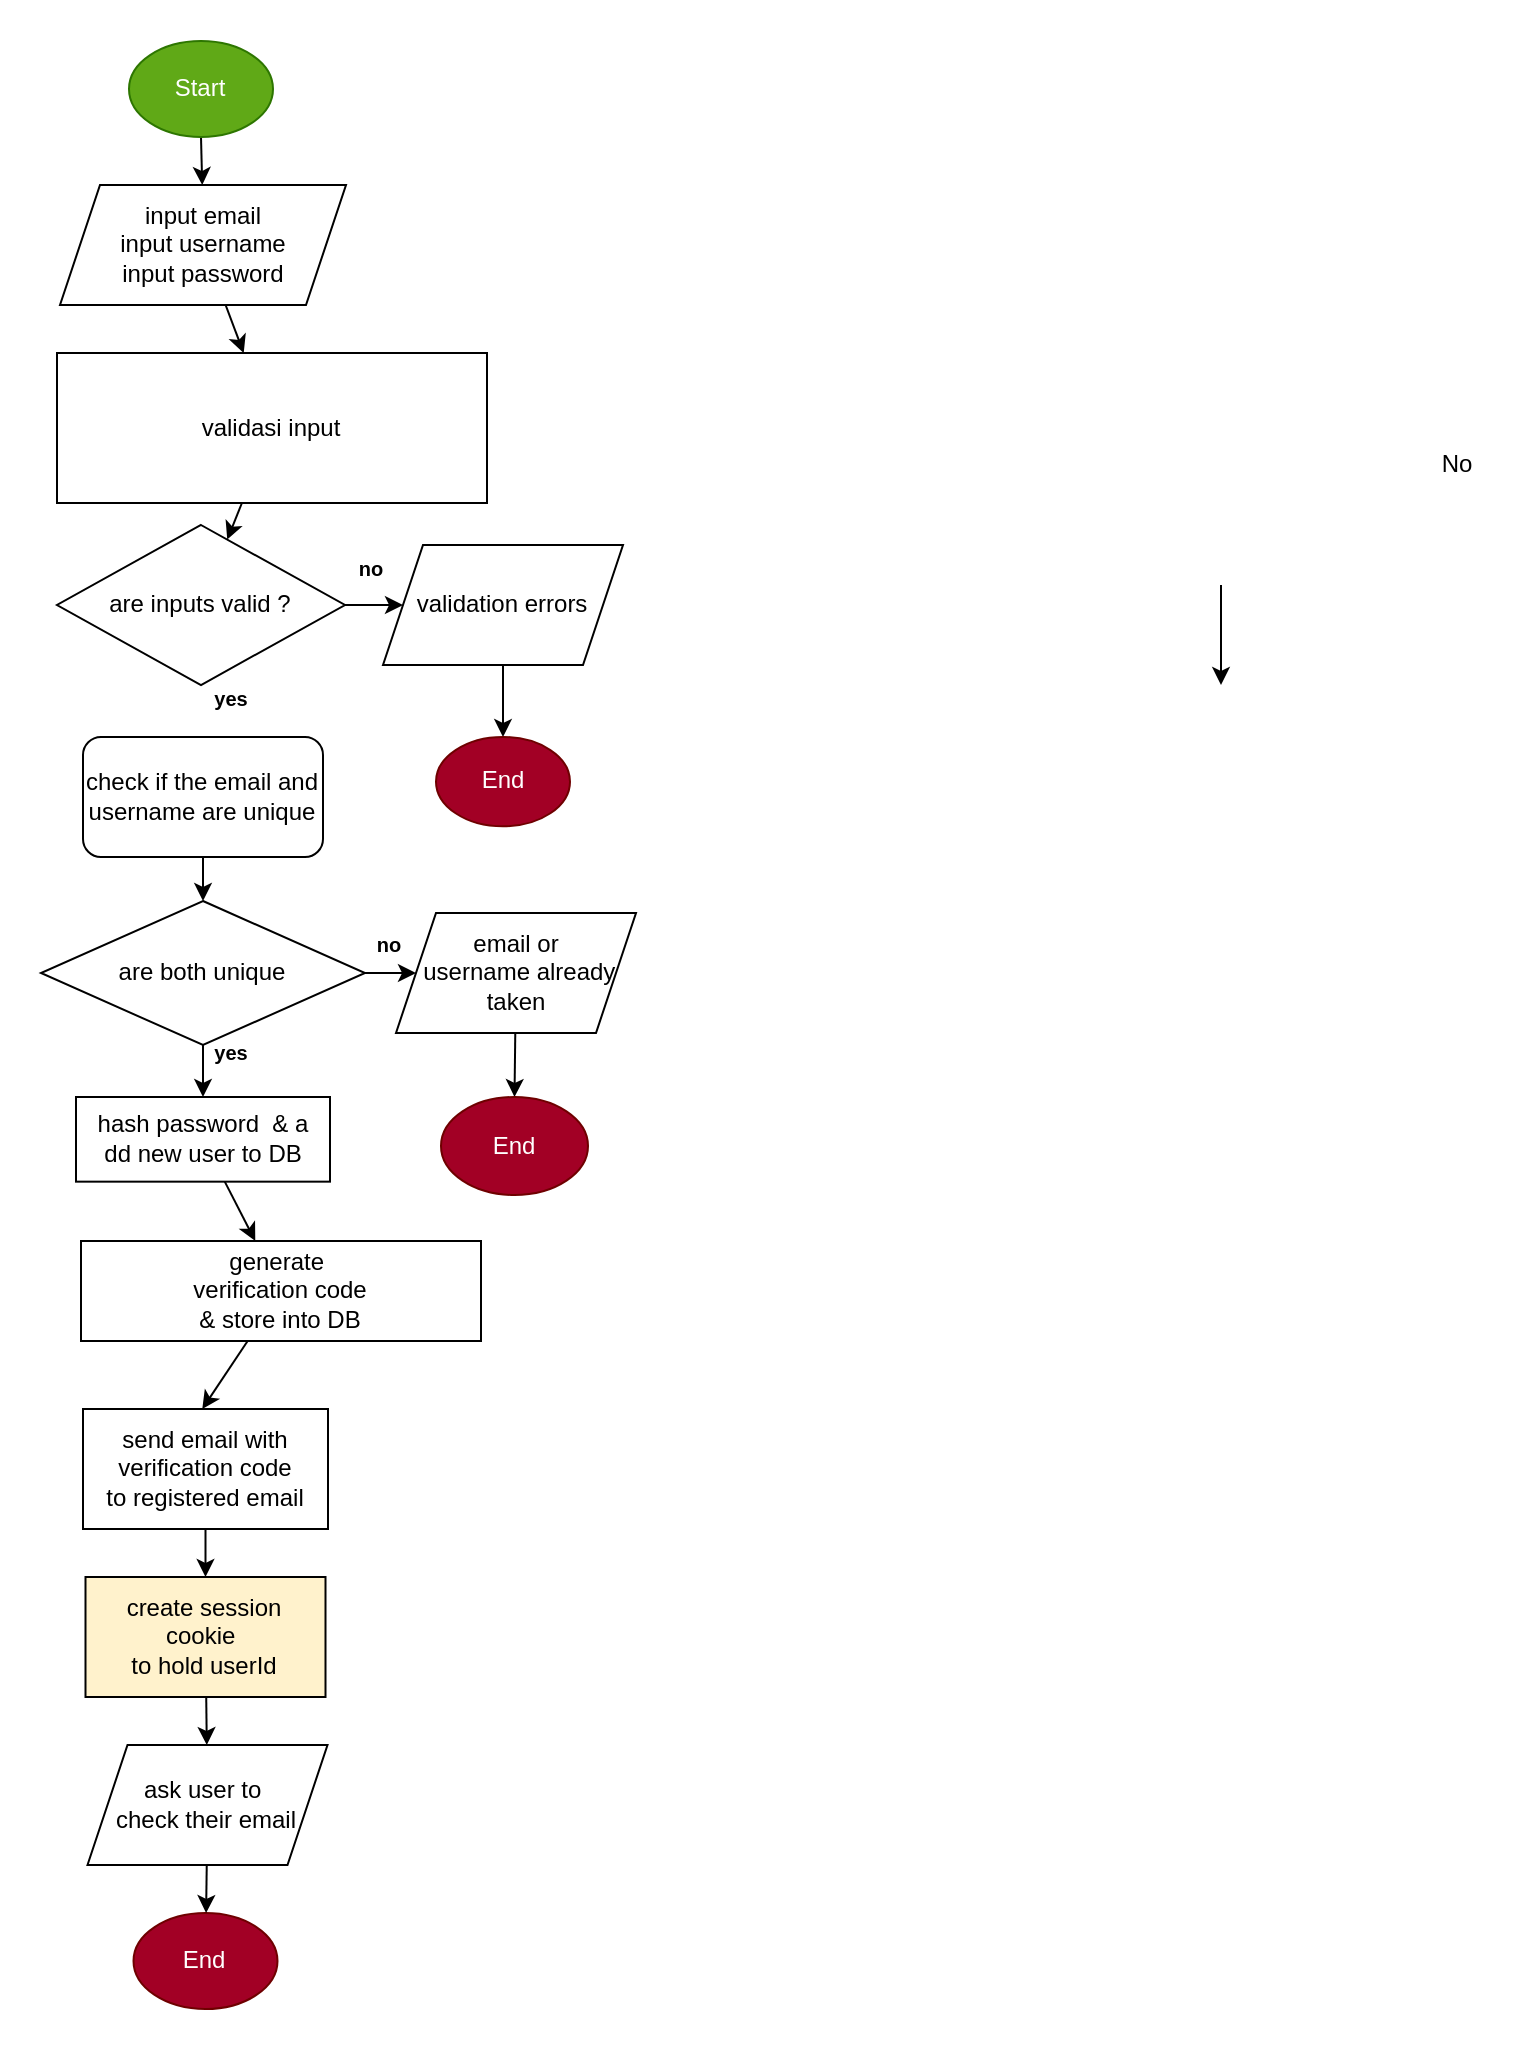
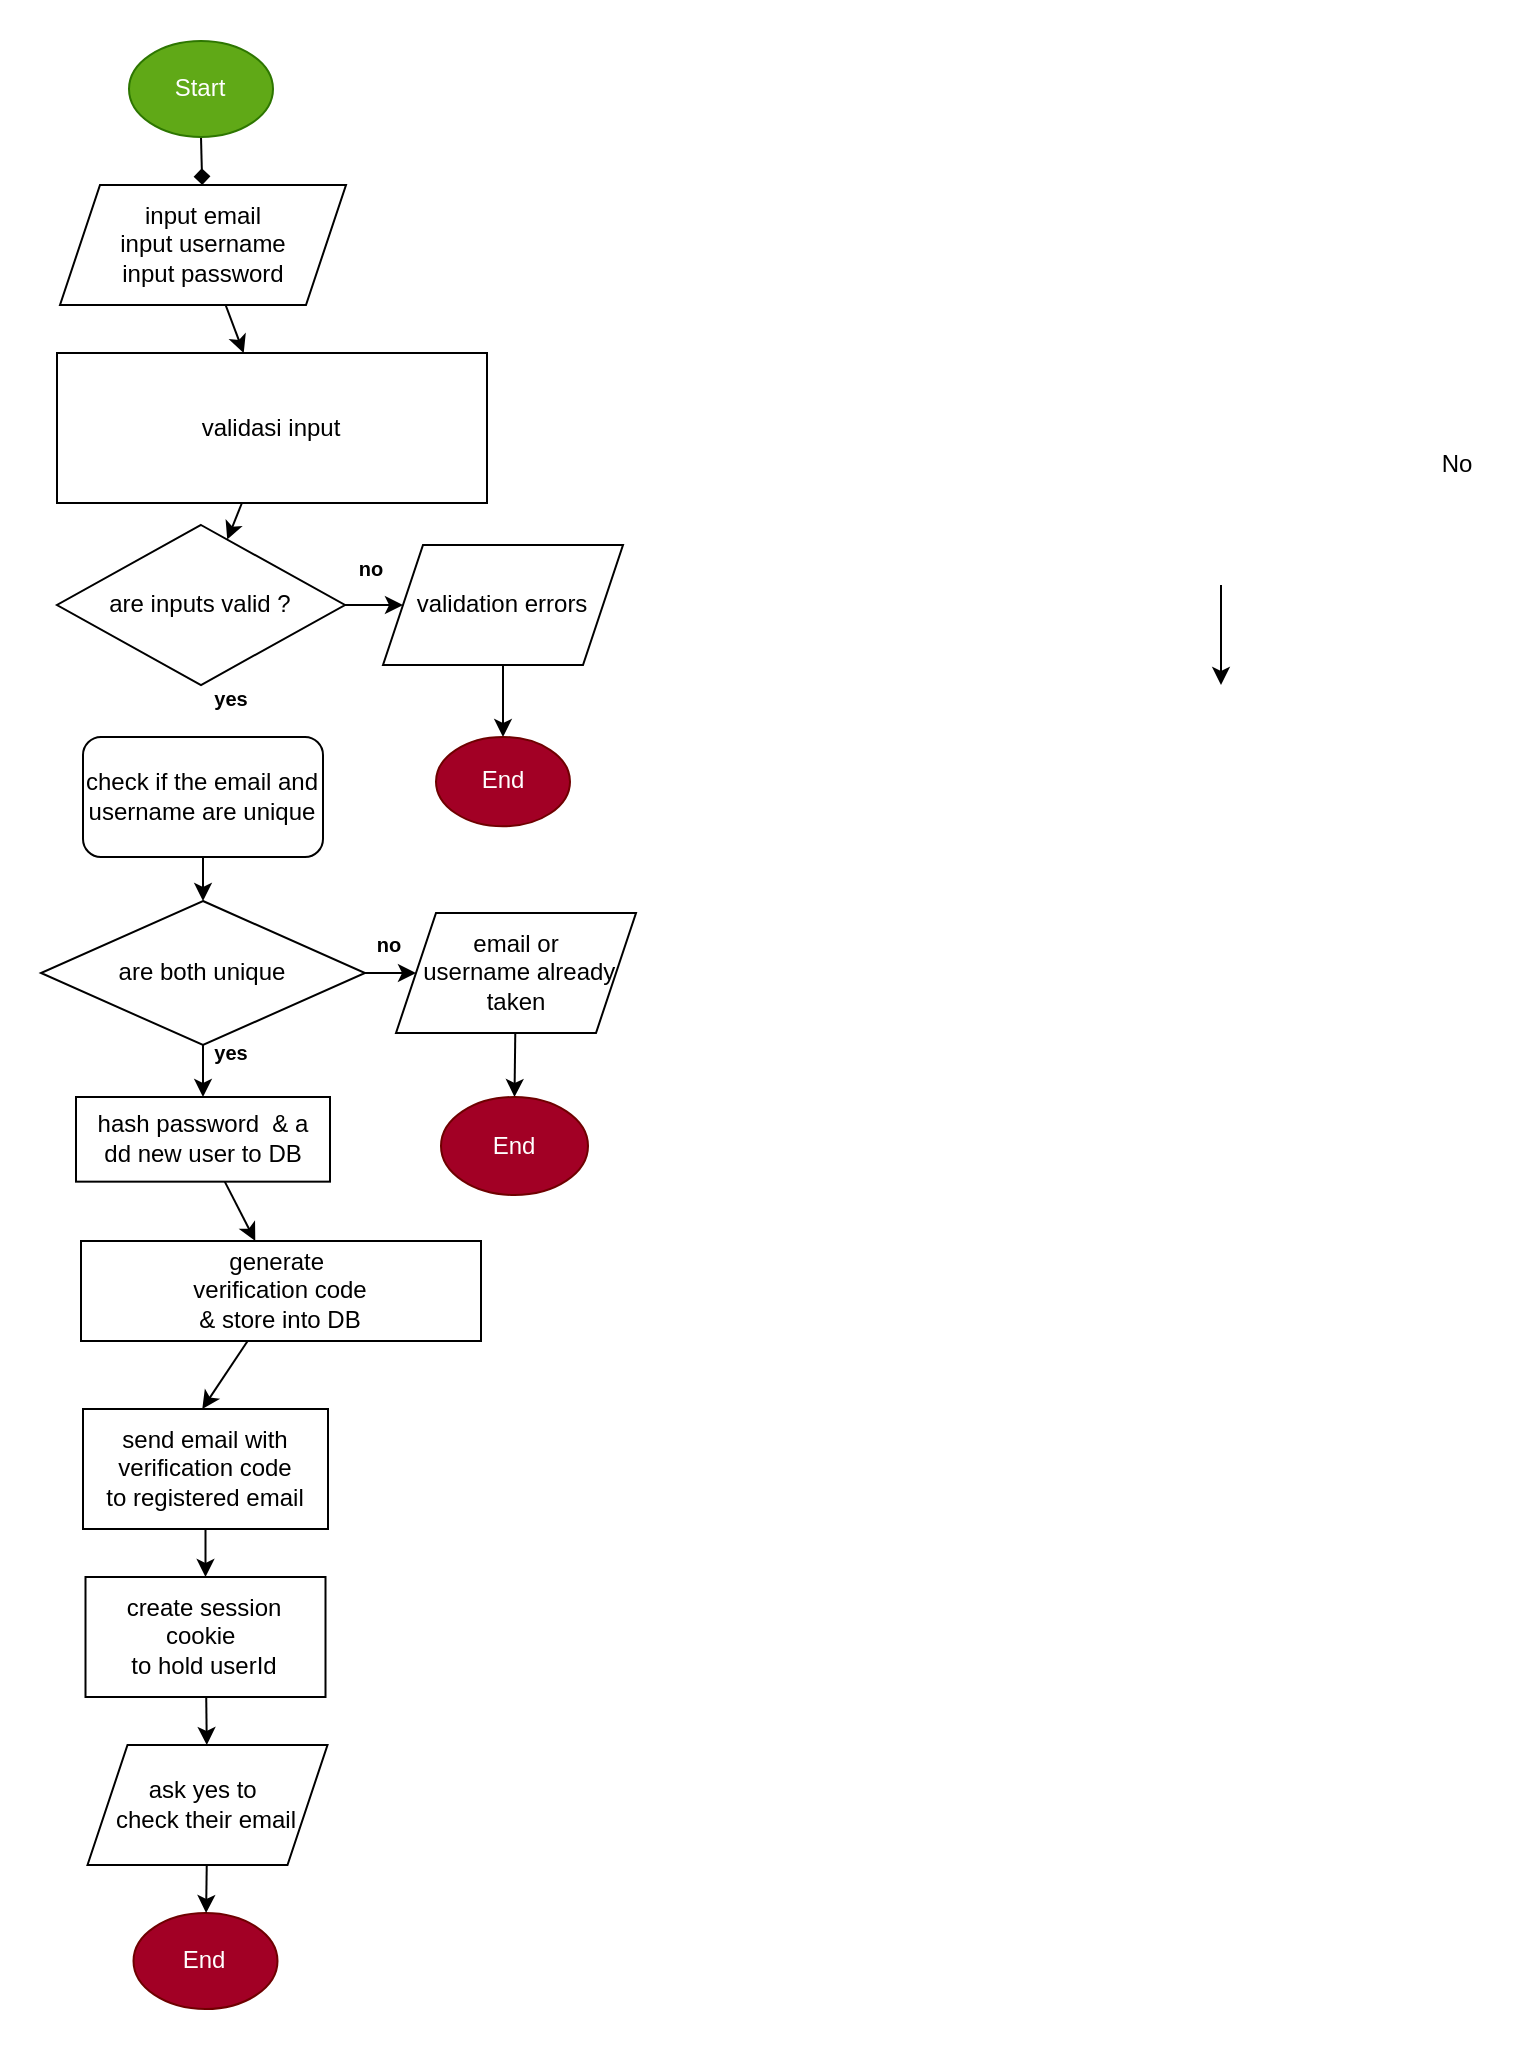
(202, 170) -> (202, 169)
(206, 1637) -> (206, 1637)
(207, 1805) -> (207, 1805)
